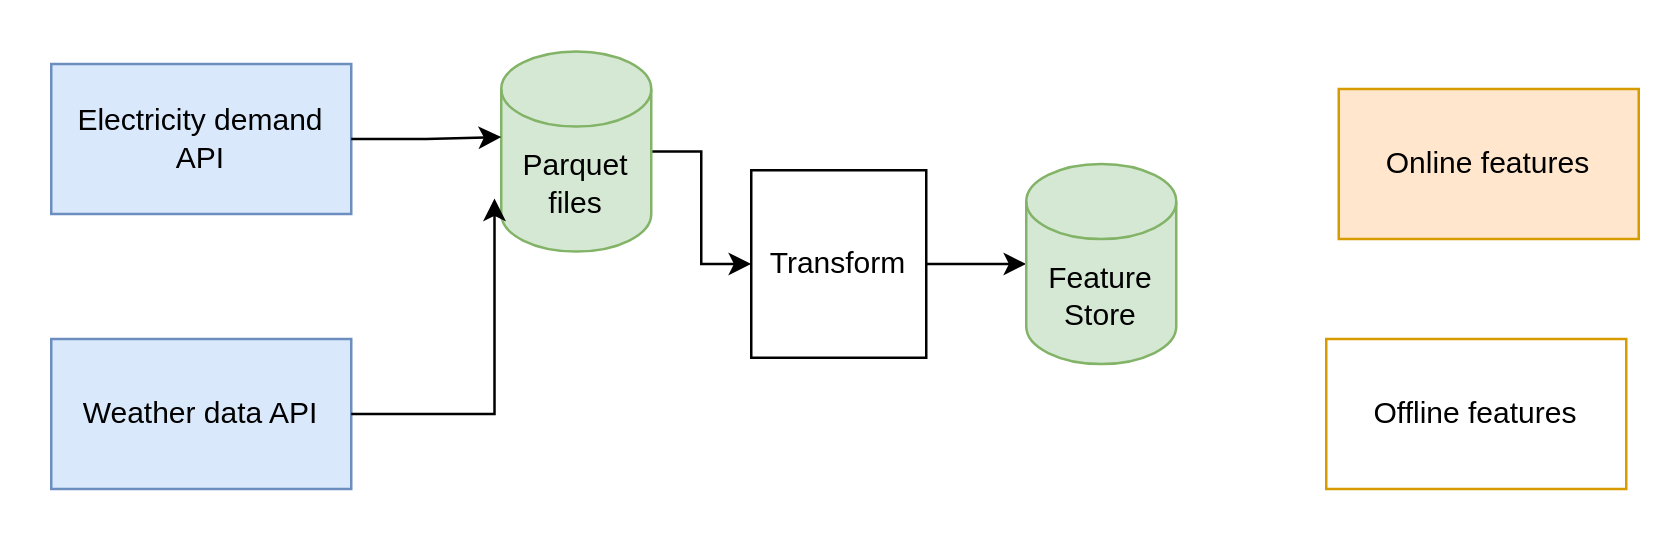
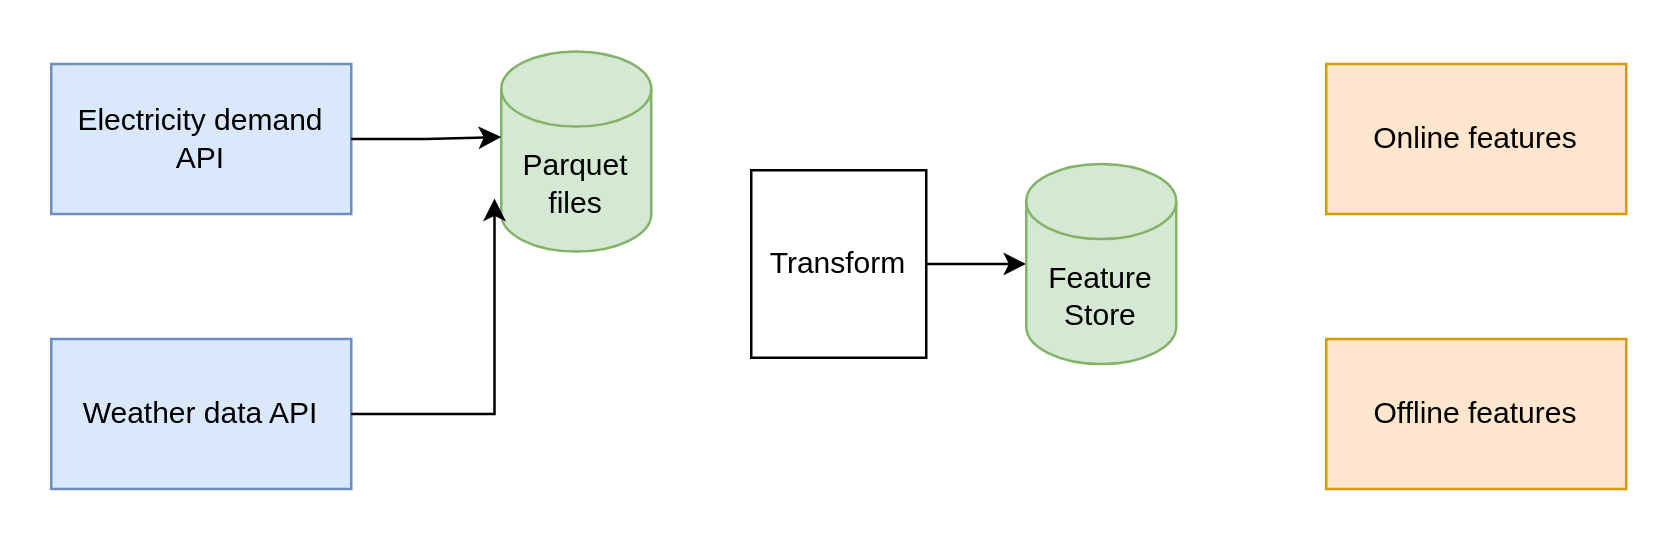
(1489, 164) -> (1476, 139)
(701, 199) -> none
(1476, 414) -> (1476, 414)
